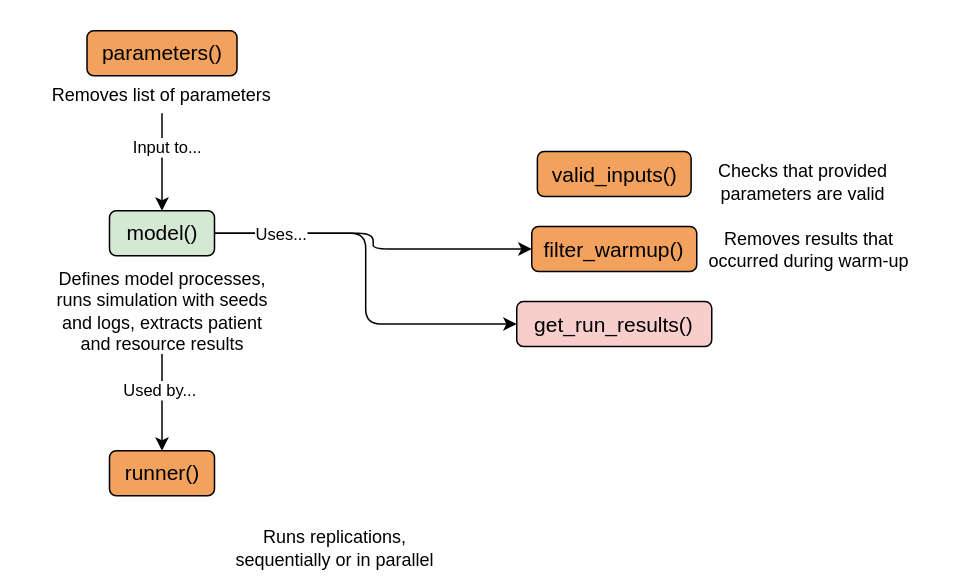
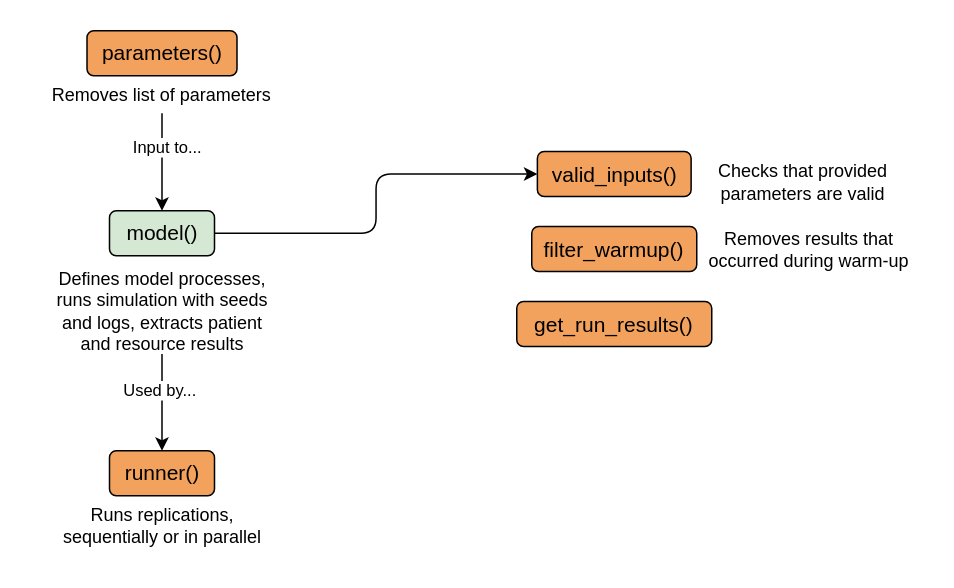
(441, 249) -> (424, 174)
(398, 324) -> none
(614, 324) -> (614, 324)
(335, 548) -> (162, 526)
